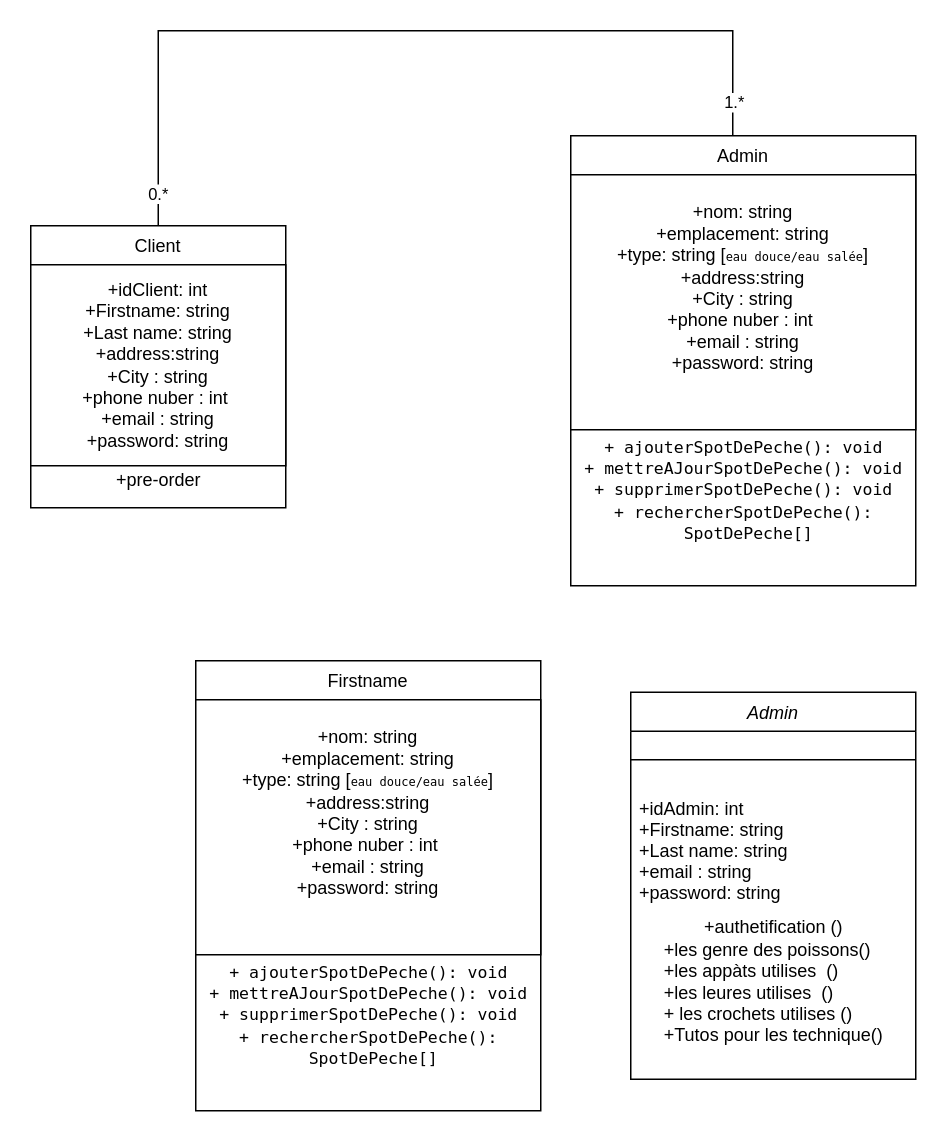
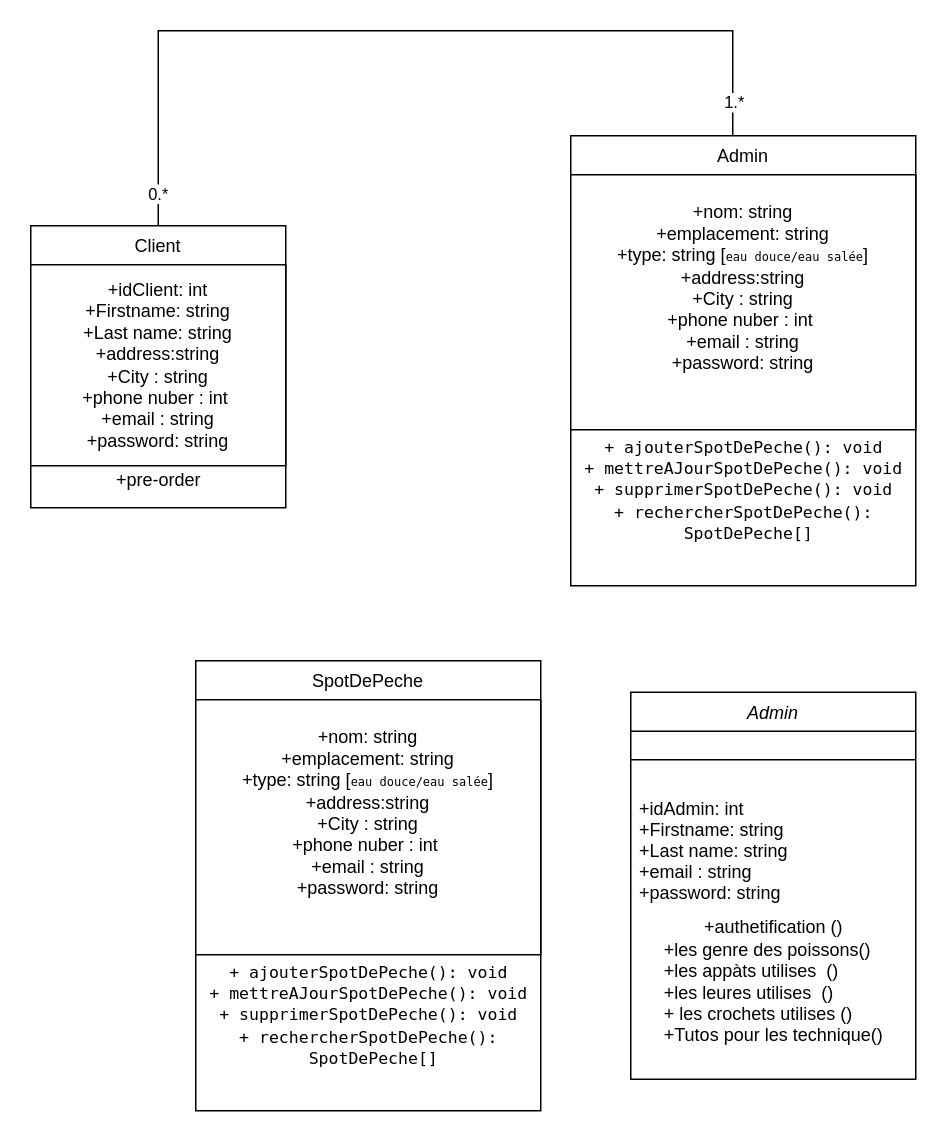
(368, 681) -> (368, 681)
